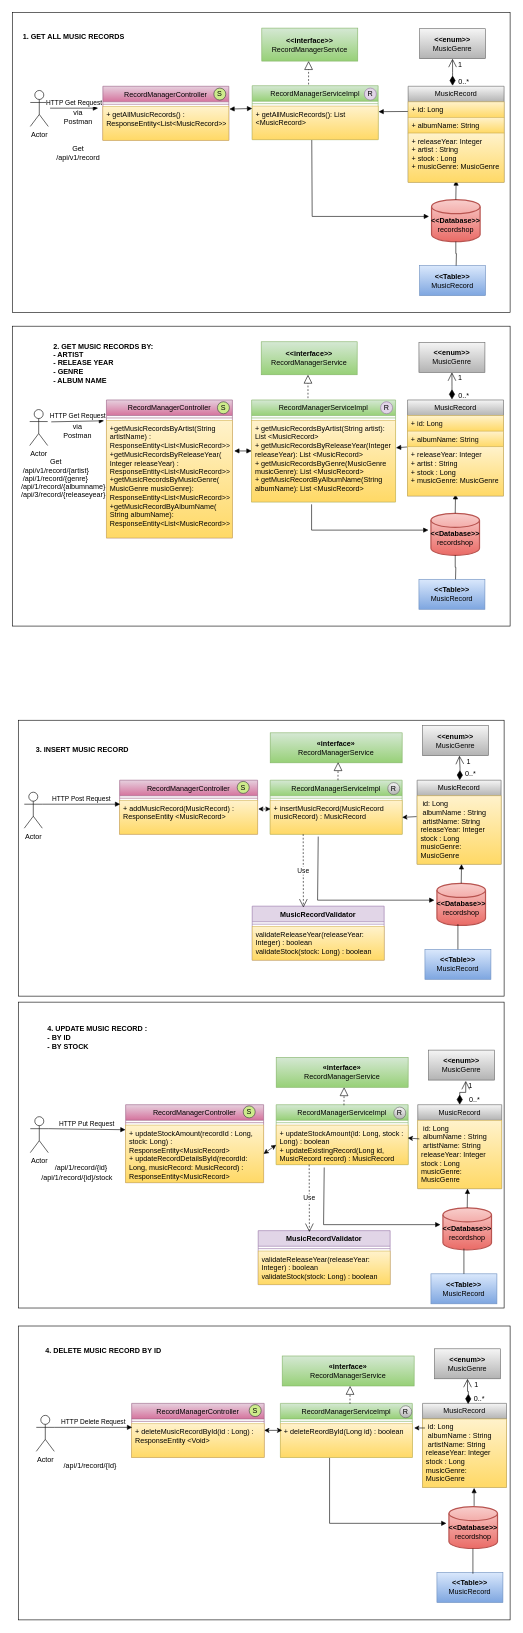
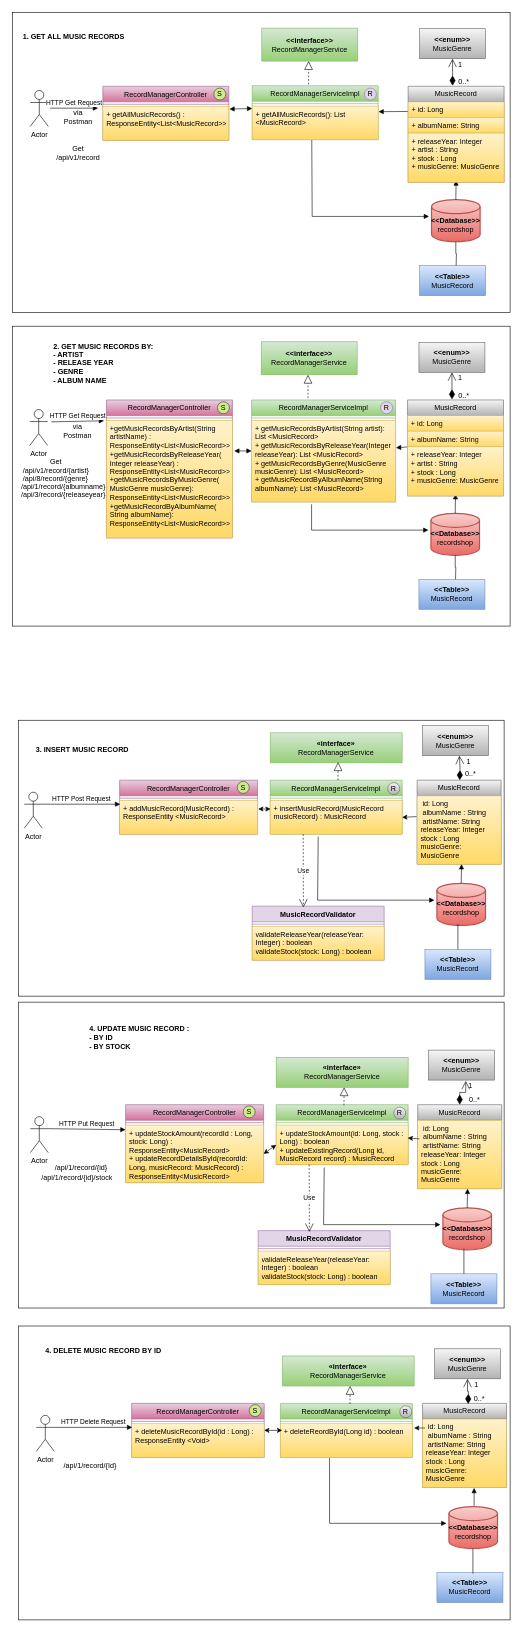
(41, 479) -> (41, 479)
(98, 1038) -> (140, 1038)
